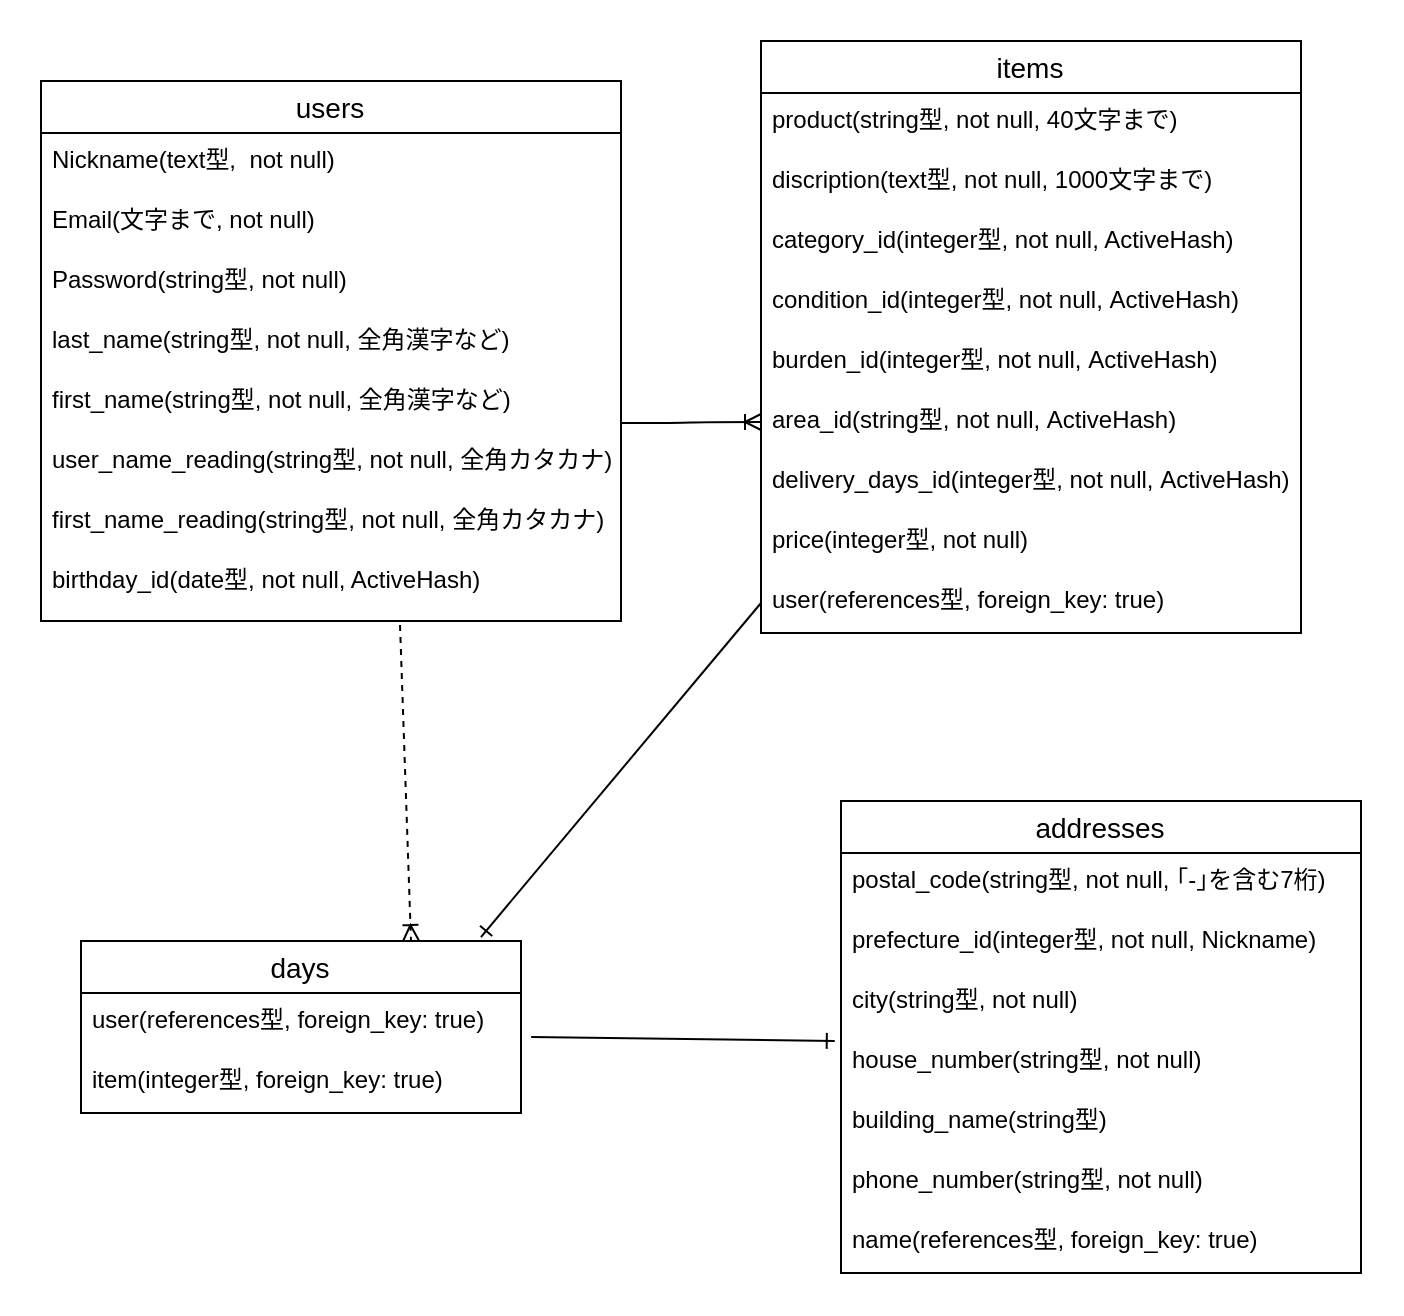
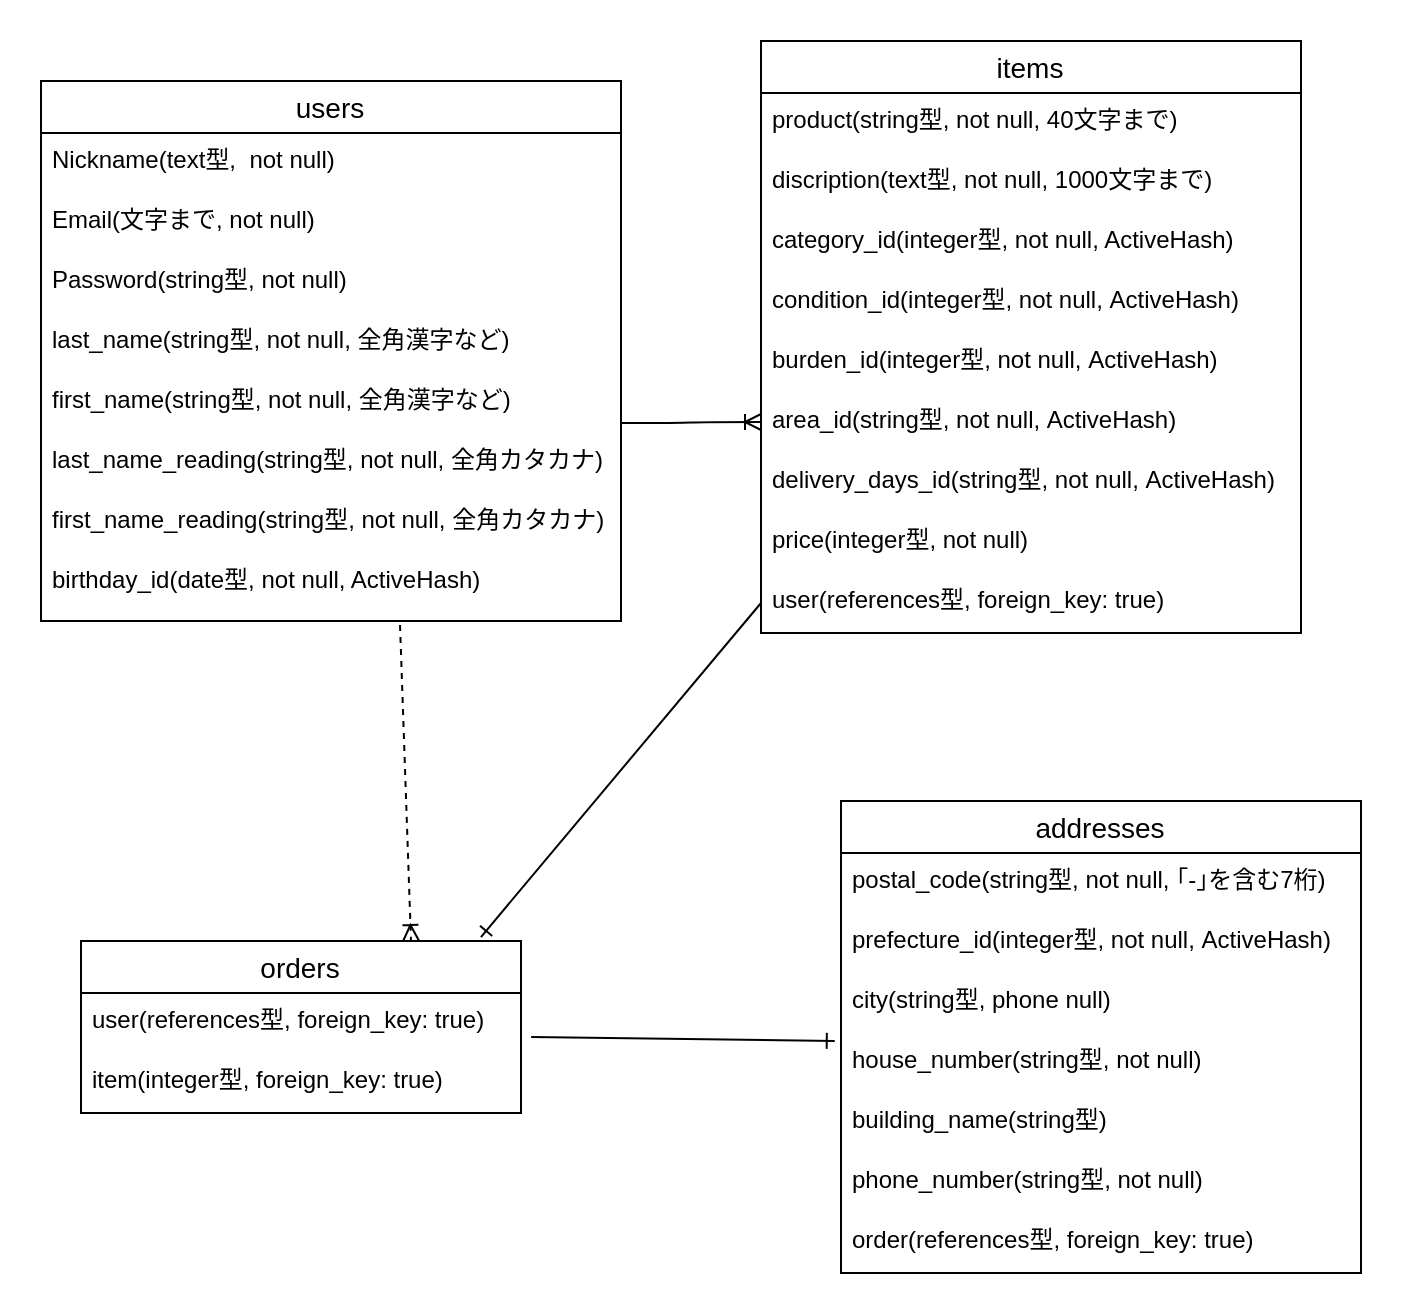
(357, 460) -> (353, 460)
(1066, 480) -> (1059, 480)
(1118, 940) -> (1132, 940)
(300, 969) -> (300, 969)
(990, 1000) -> (1003, 1000)
(1084, 1240) -> (1090, 1240)
